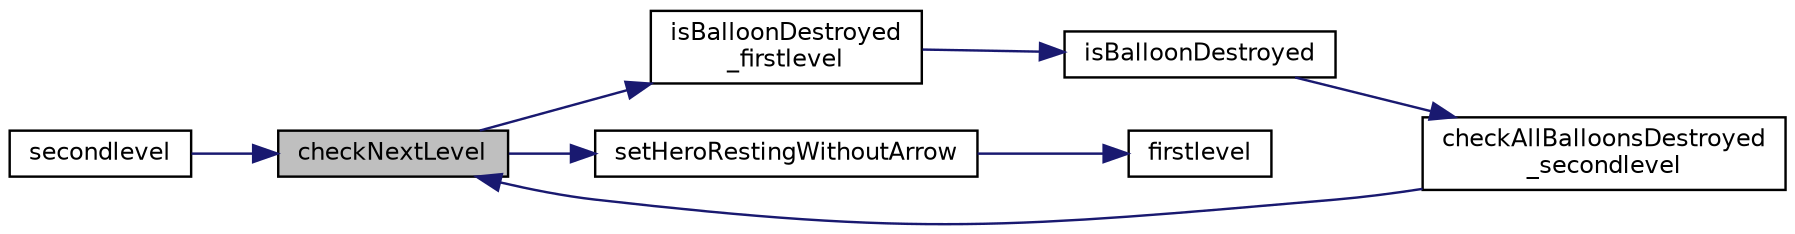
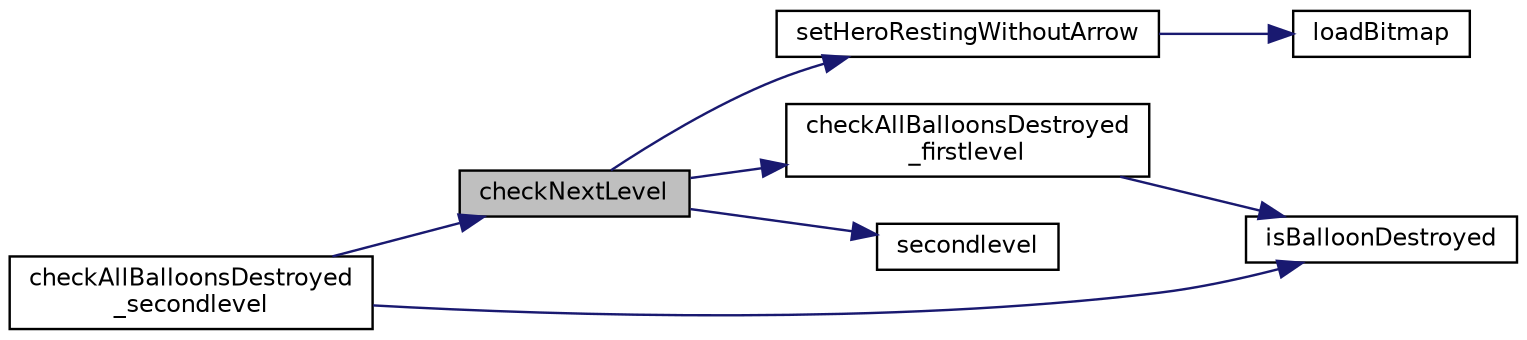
(786, 47) -> (968, 140)
(1363, 94) -> (827, 314)
(222, 154) -> (771, 220)
(1200, 154) -> (1382, 34)
